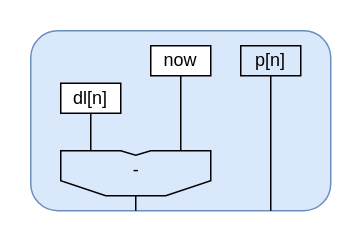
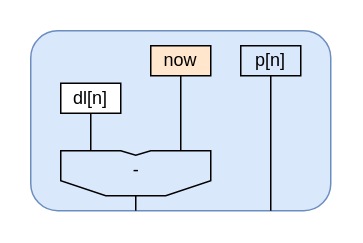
(181, 61) -> (181, 61)
